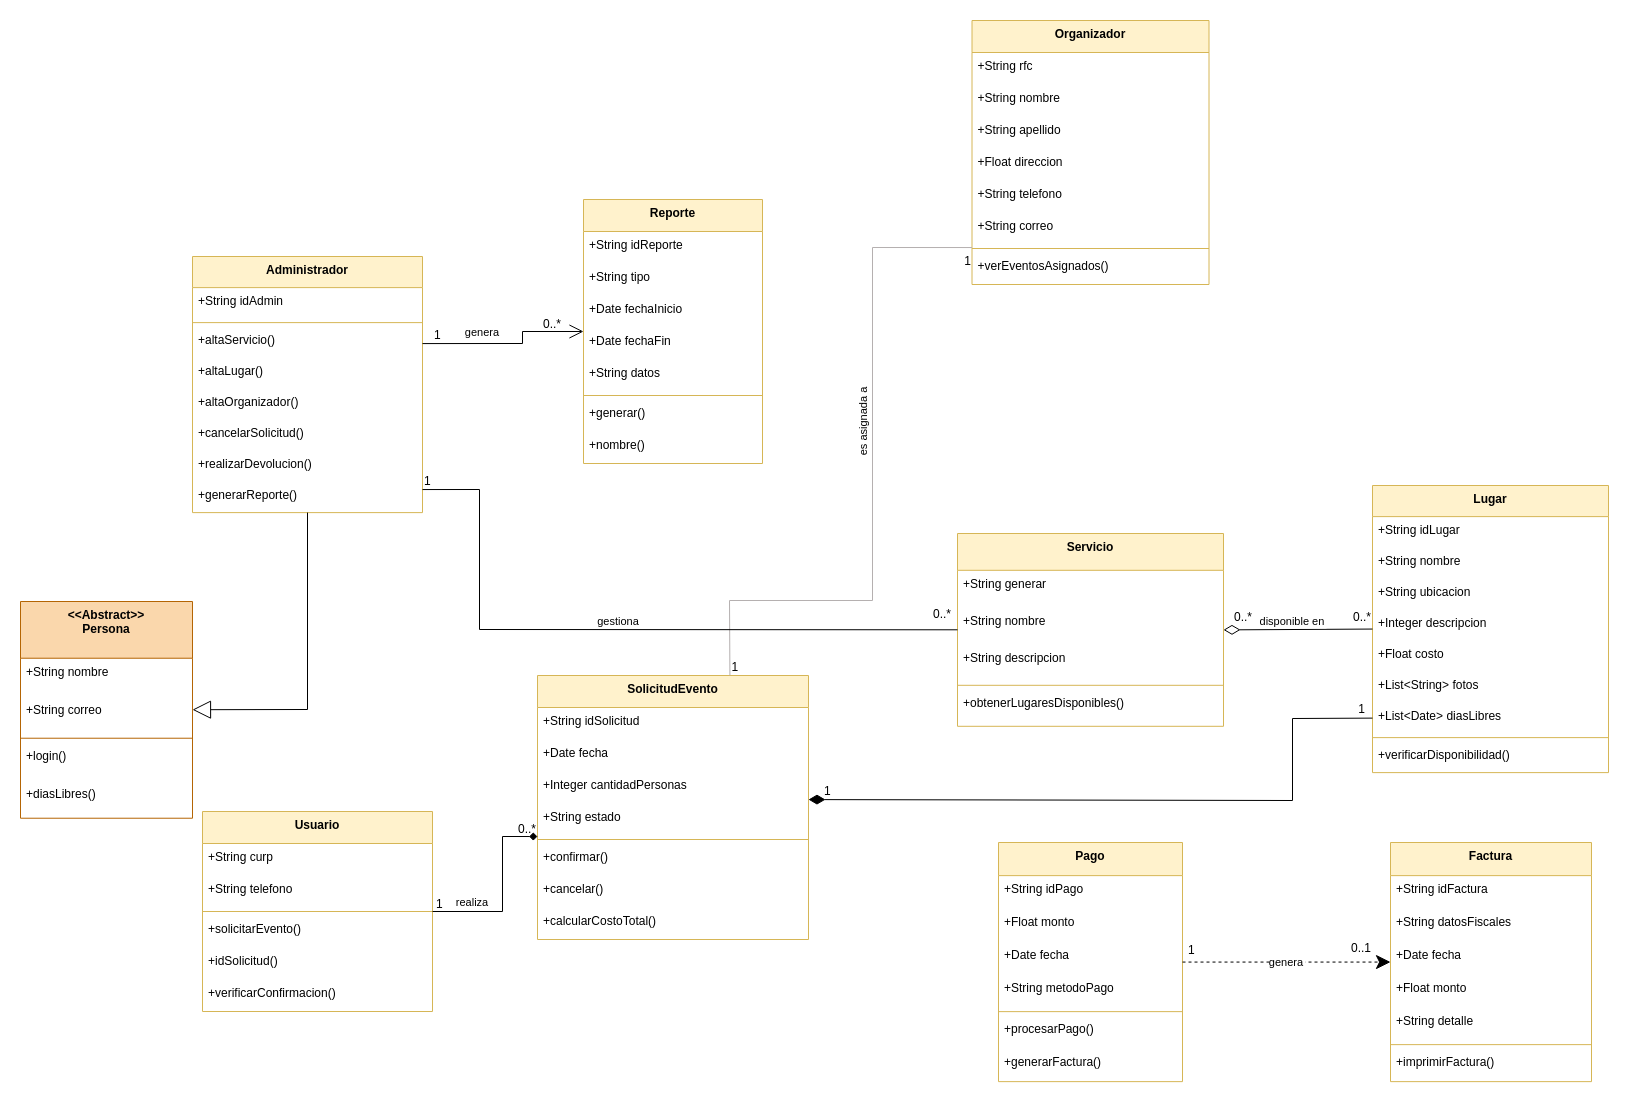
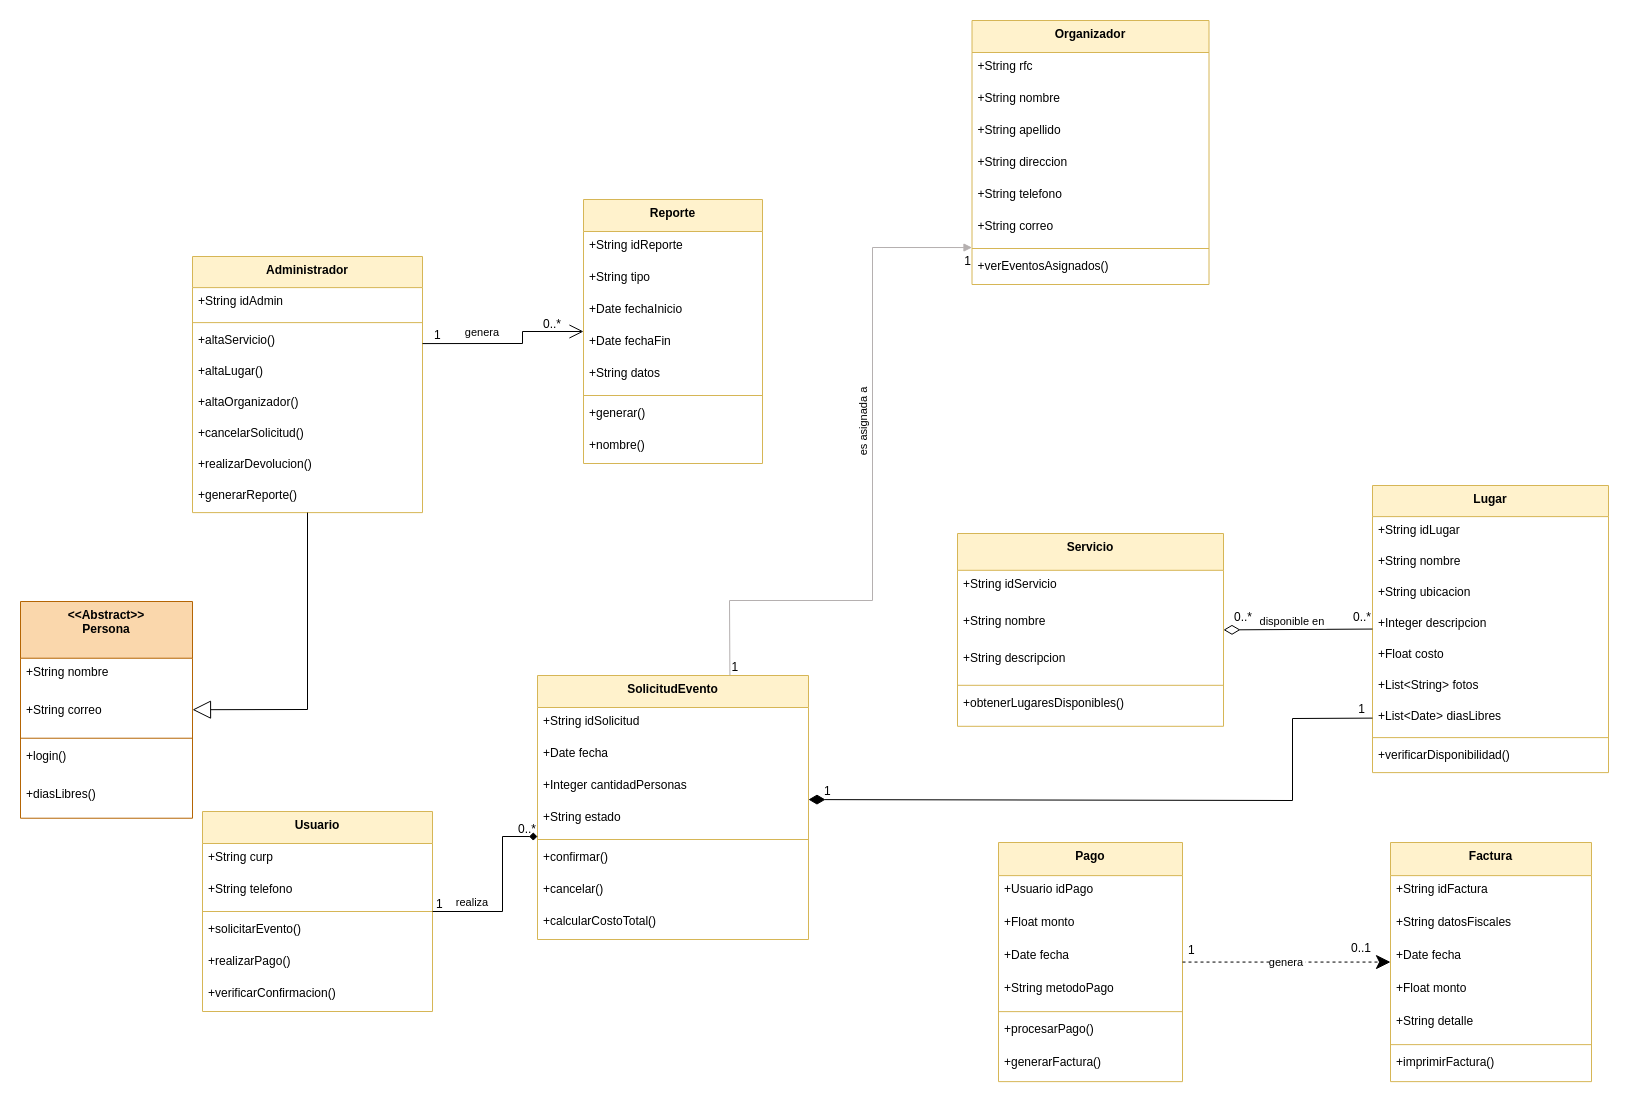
(1025, 162) -> (1028, 162)
(965, 248) -> (962, 248)
(1010, 584) -> (1016, 584)
(619, 630) -> none
(1046, 889) -> (1050, 889)
(249, 961) -> (255, 961)
